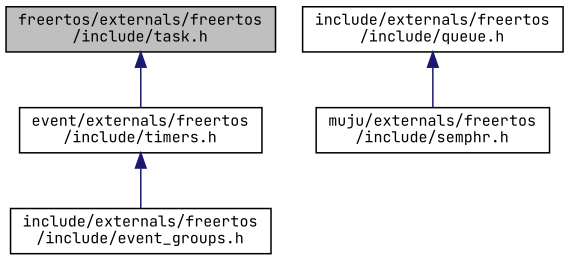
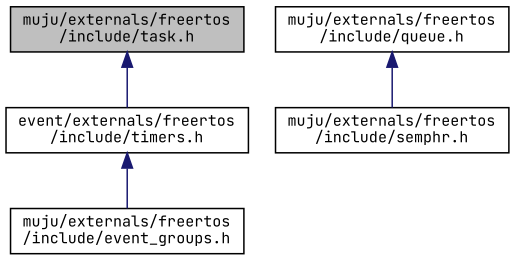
(141, 29) -> (127, 29)
(433, 29) -> (392, 29)
(141, 231) -> (127, 231)
